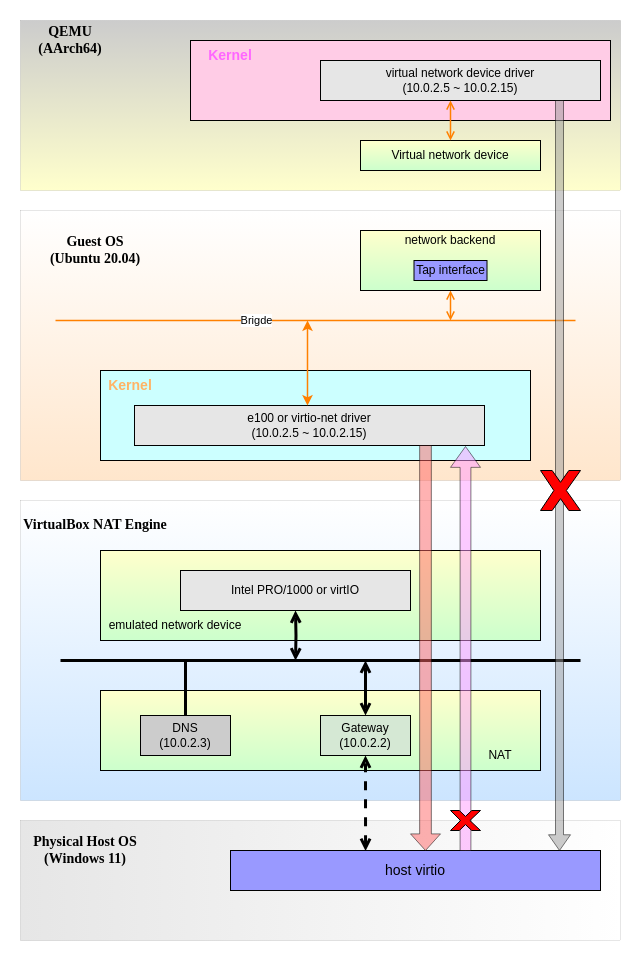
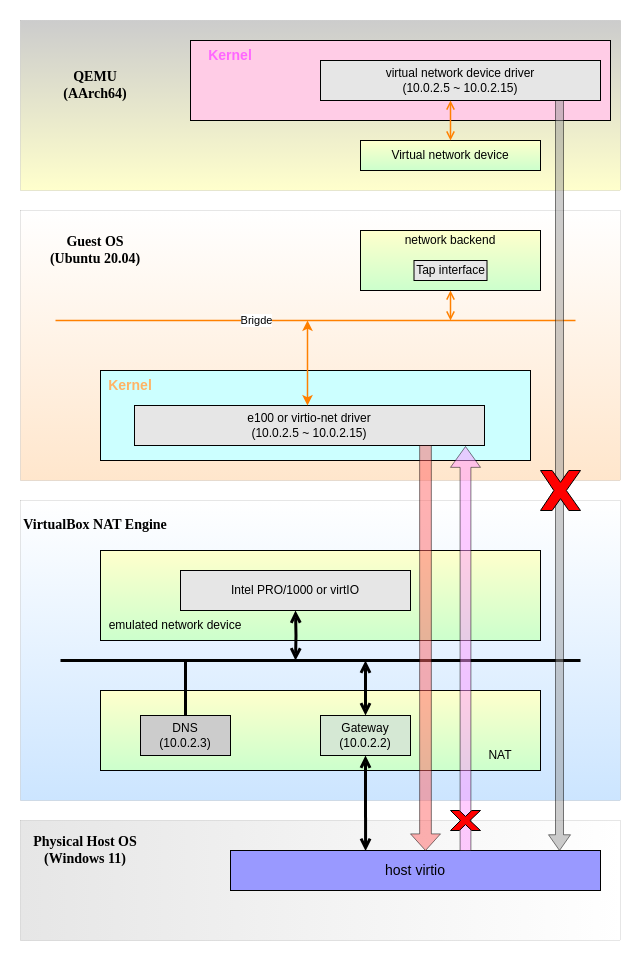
(71, 41) -> (96, 86)
(451, 271) -> (451, 271)
(366, 806) -> (366, 806)
